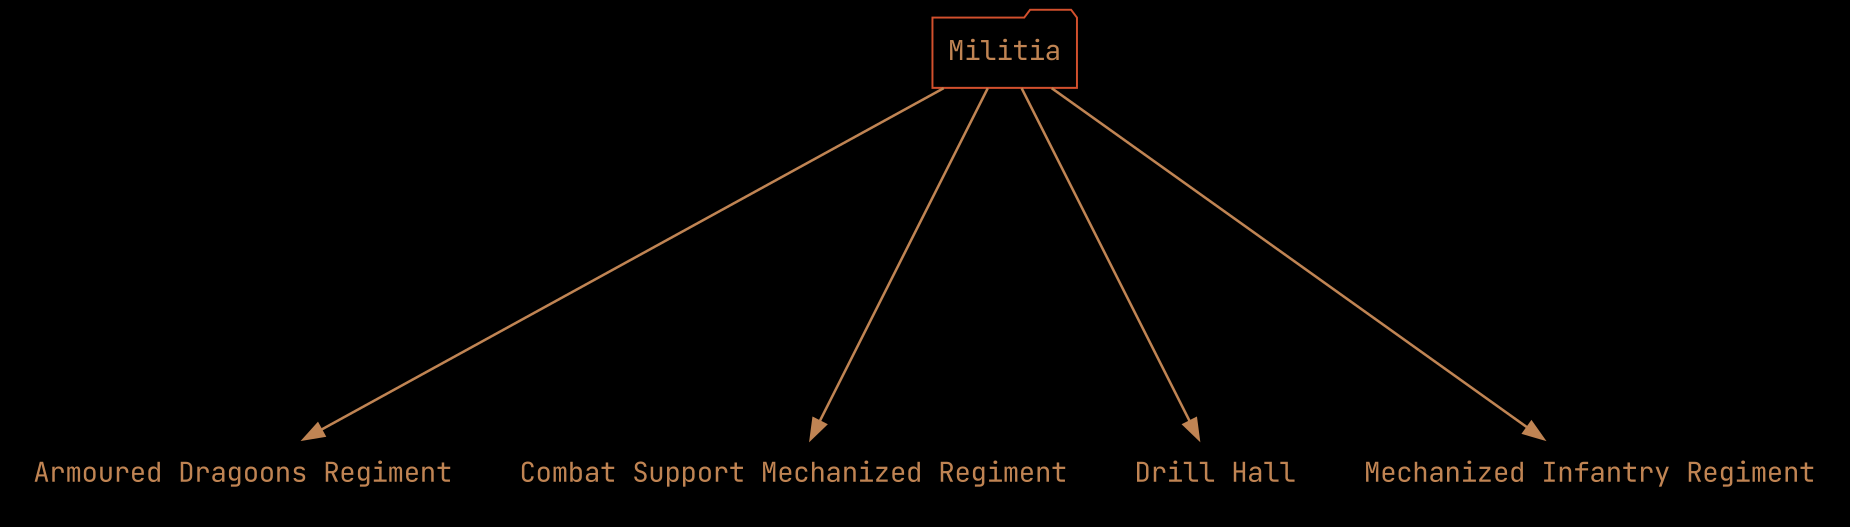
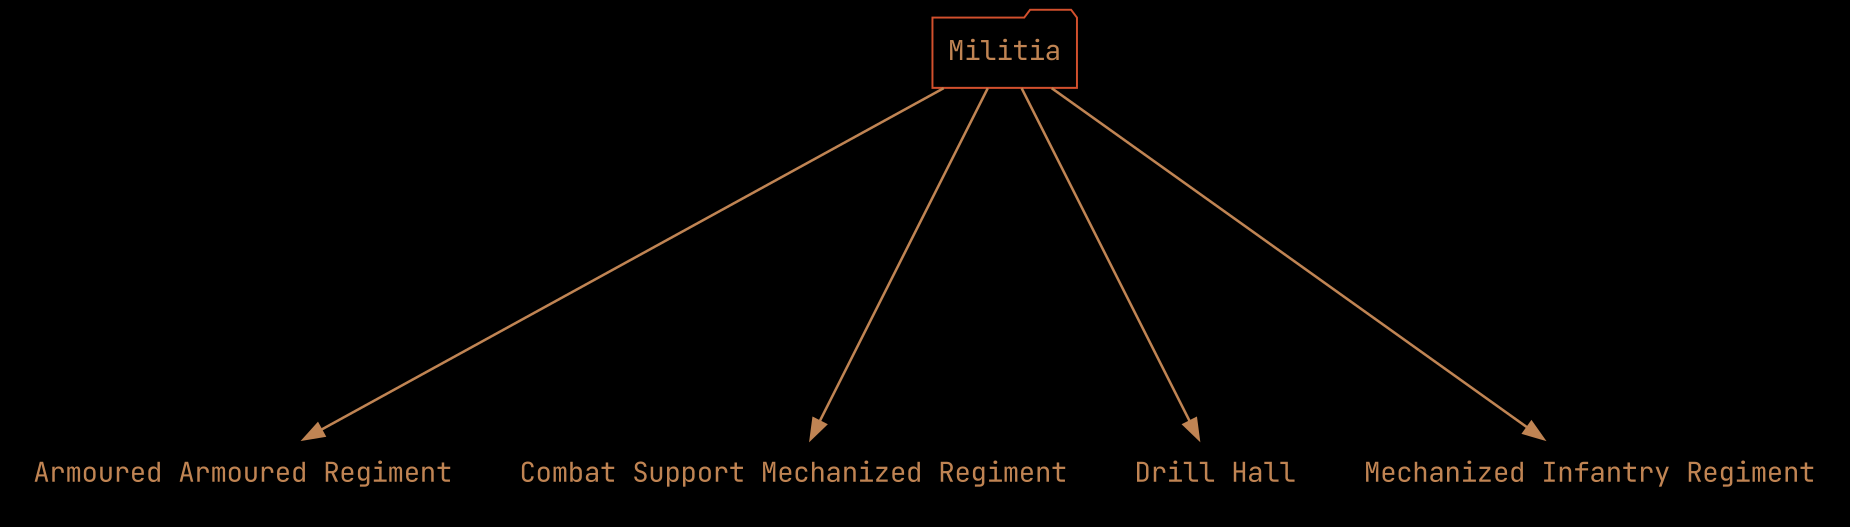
(243, 475) -> (243, 475)
